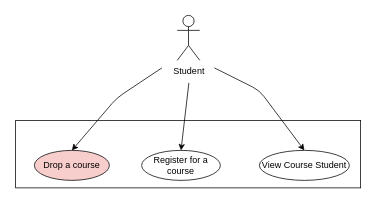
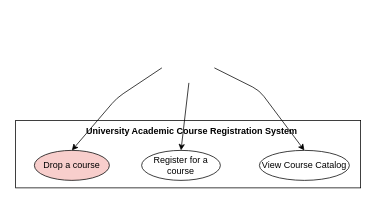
(188, 38) -> none
none -> (192, 132)
(304, 165) -> (304, 165)
